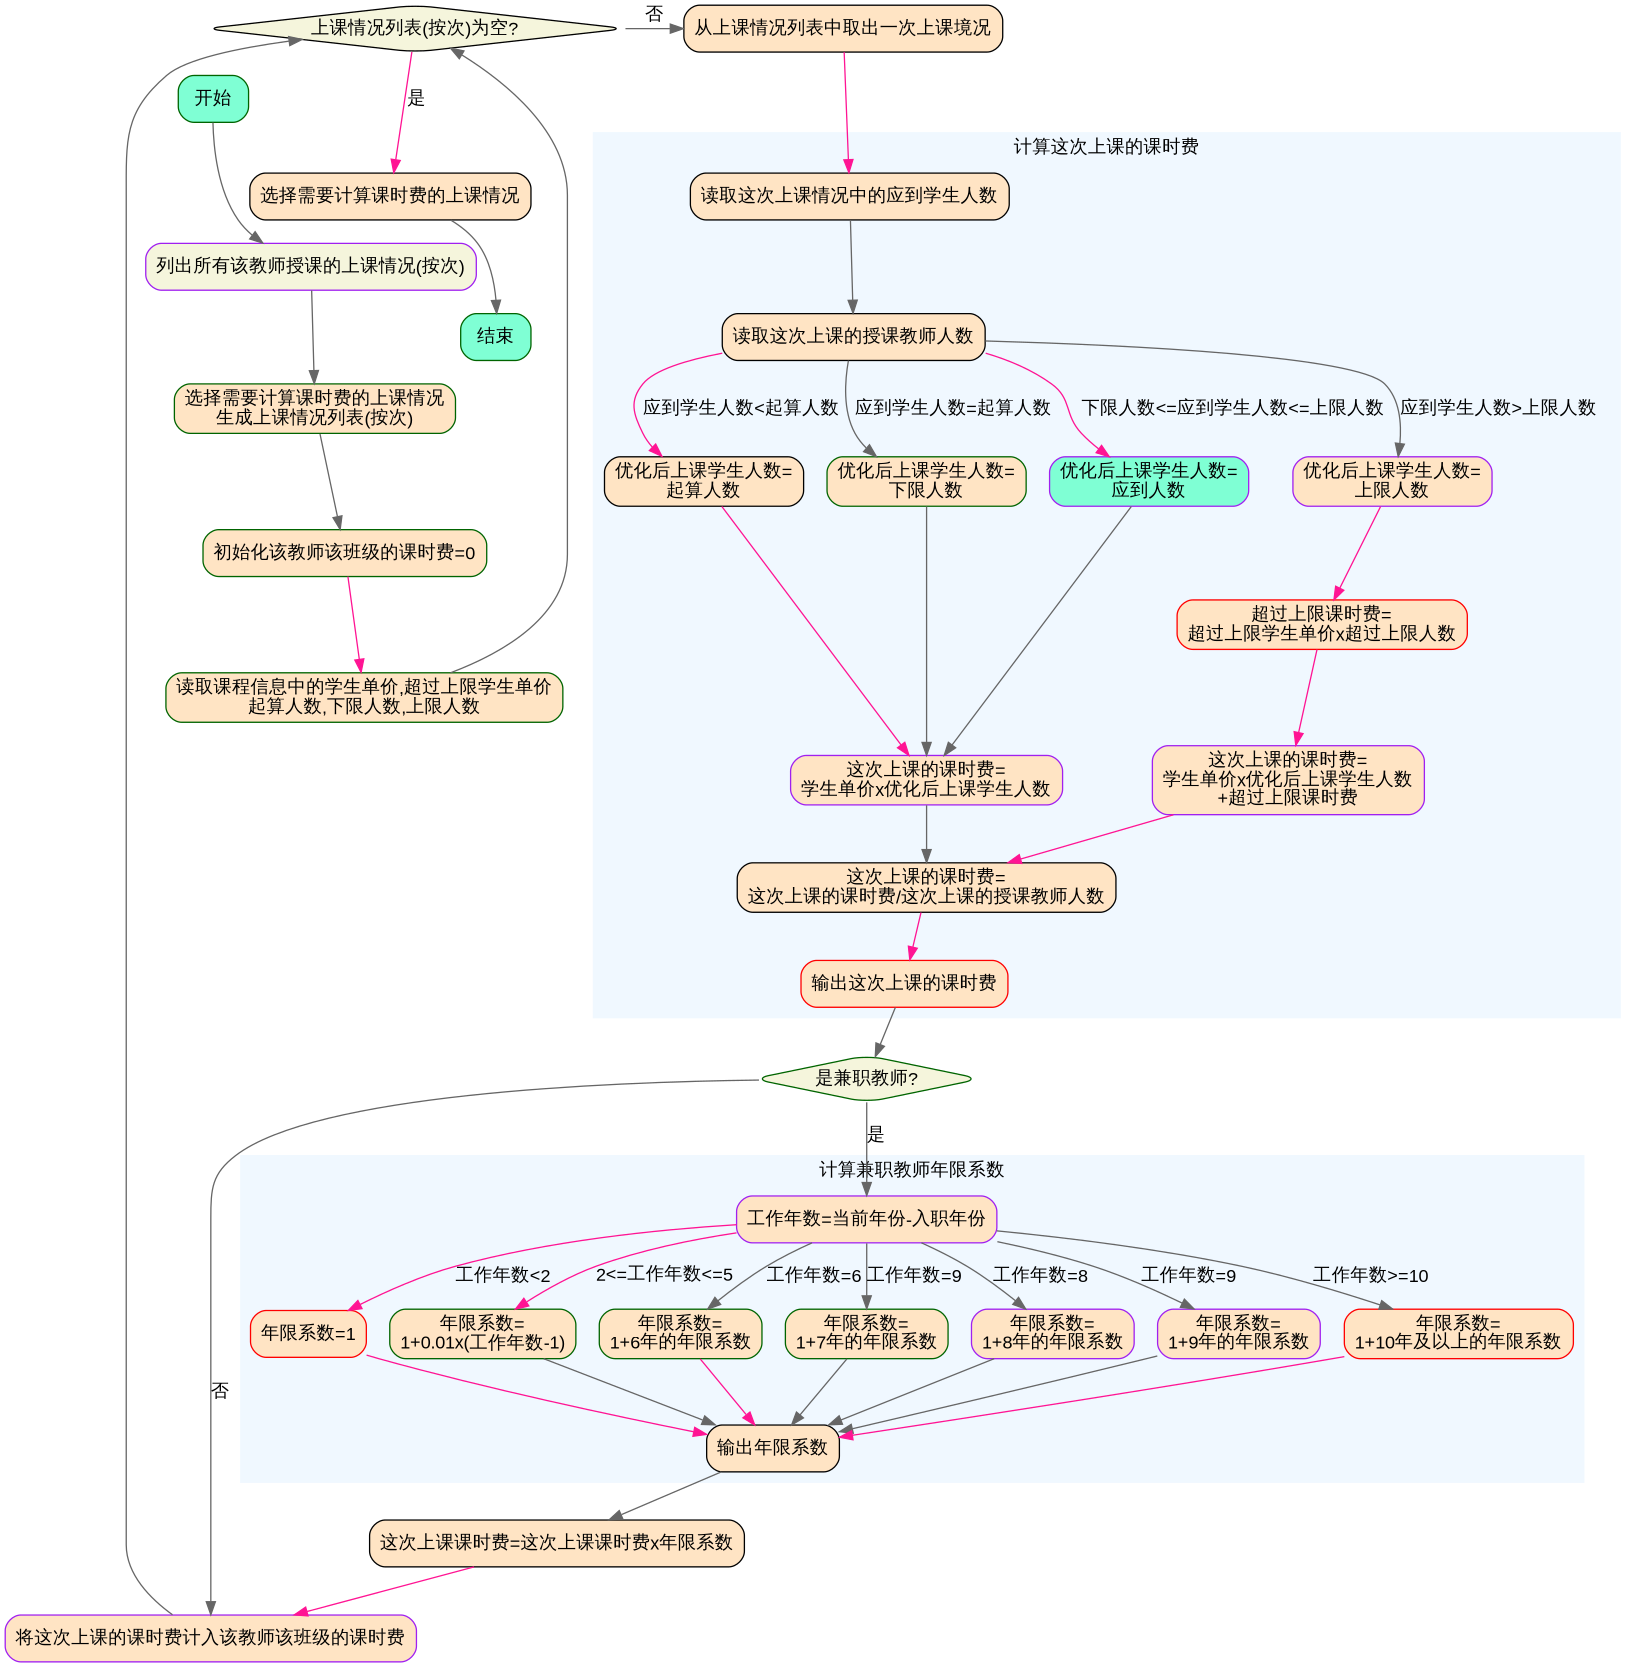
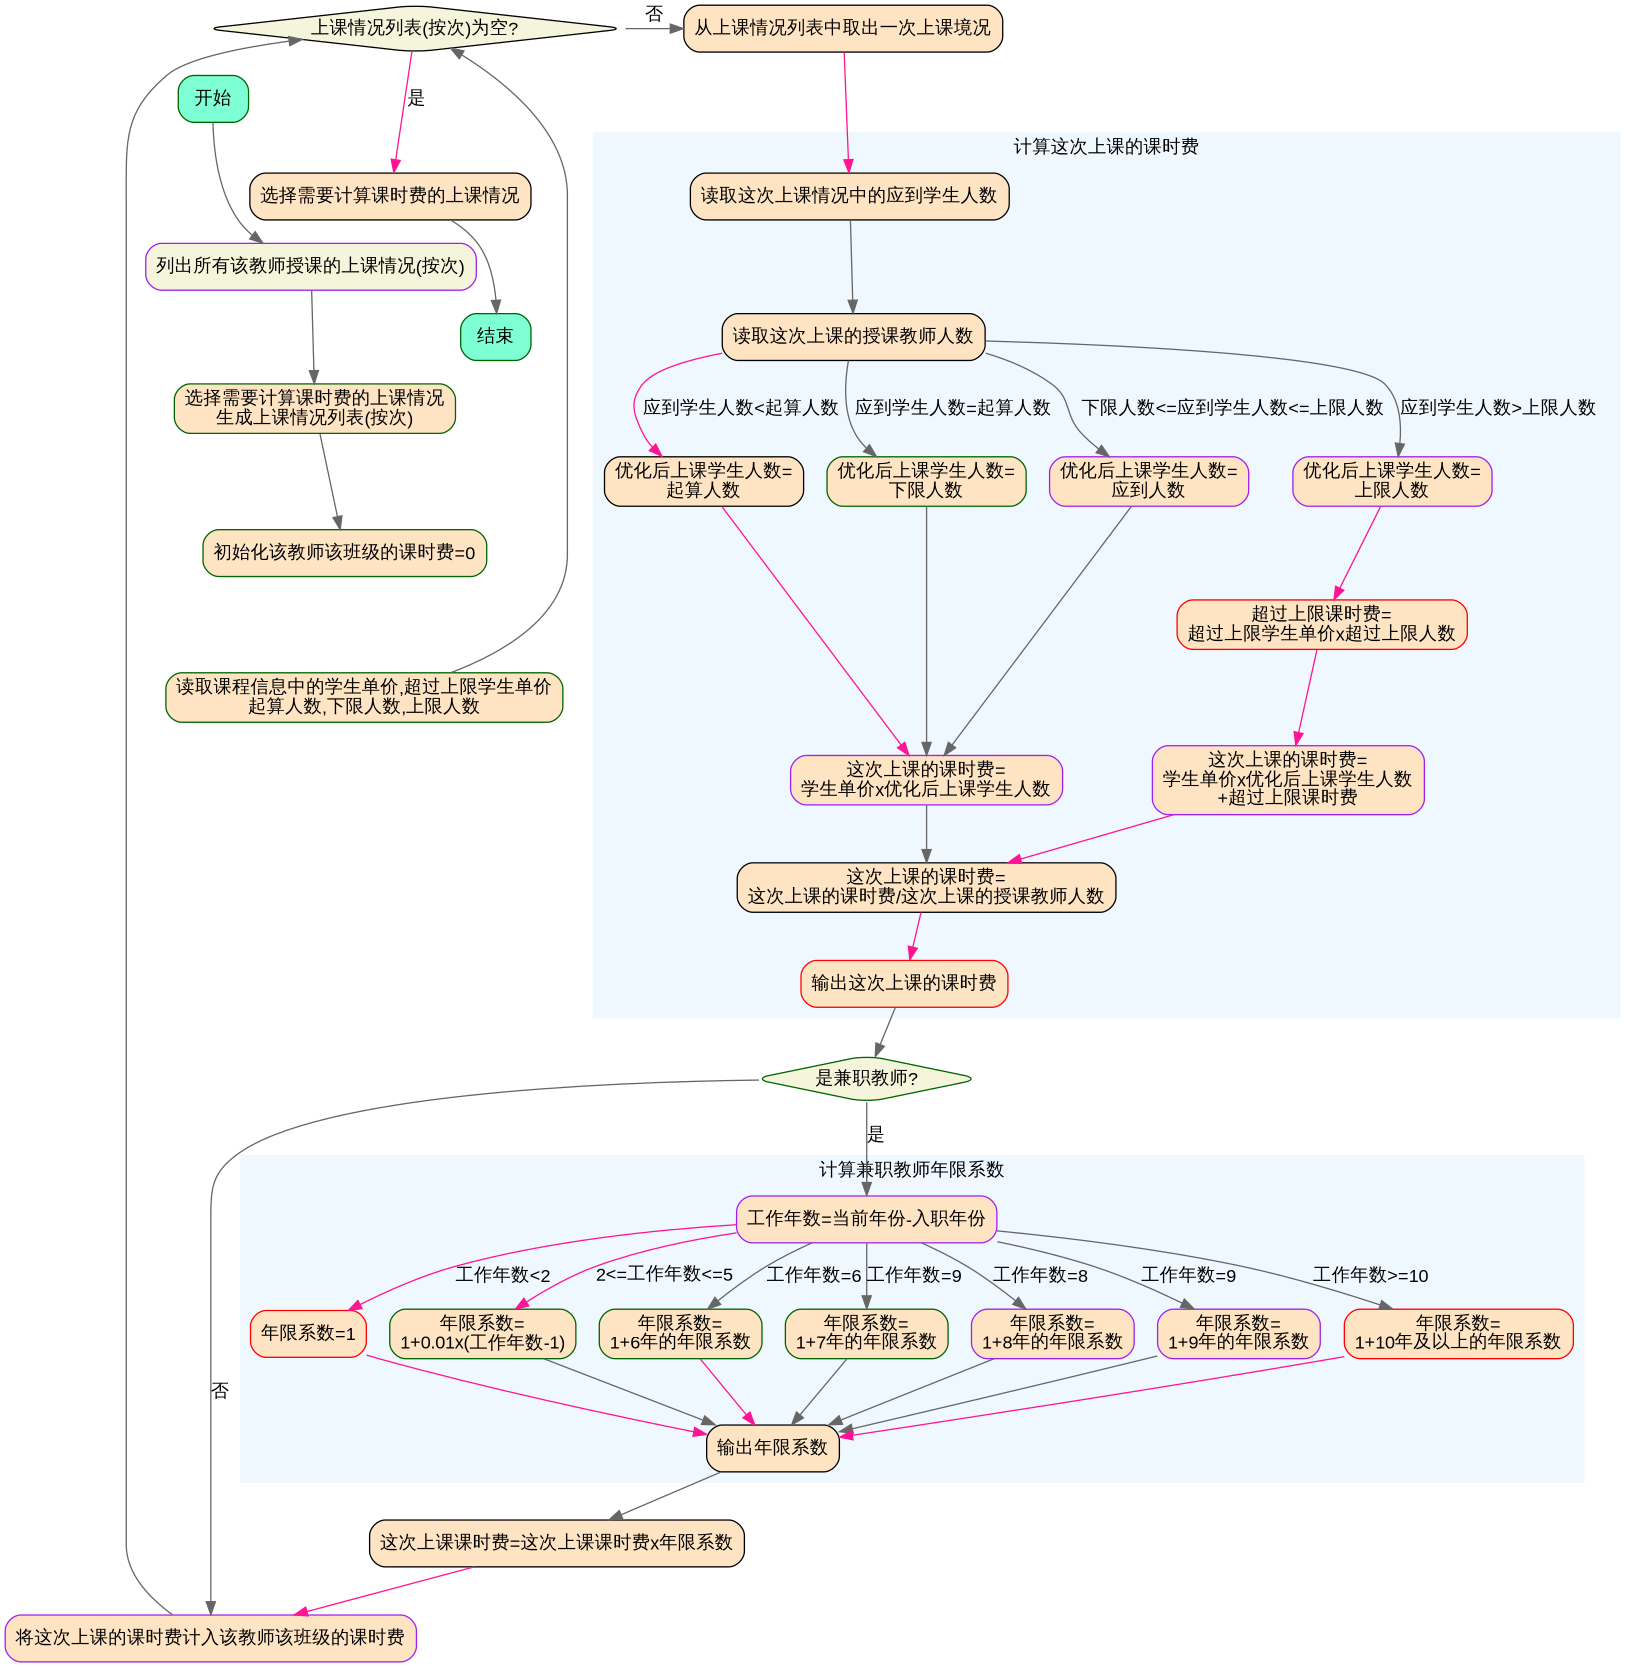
(1055, 387) -> (1055, 387)
(1149, 482) -> (1149, 482)
(354, 618) -> none
